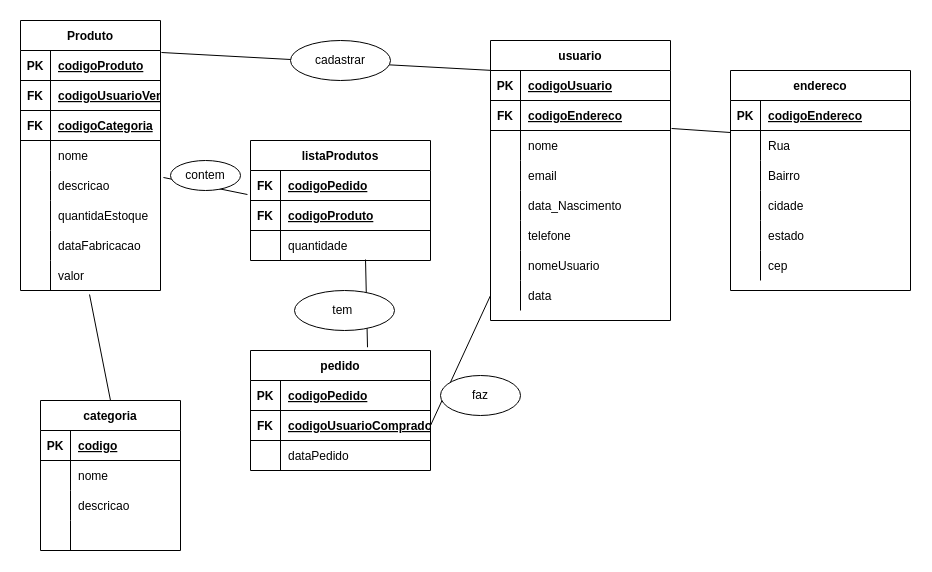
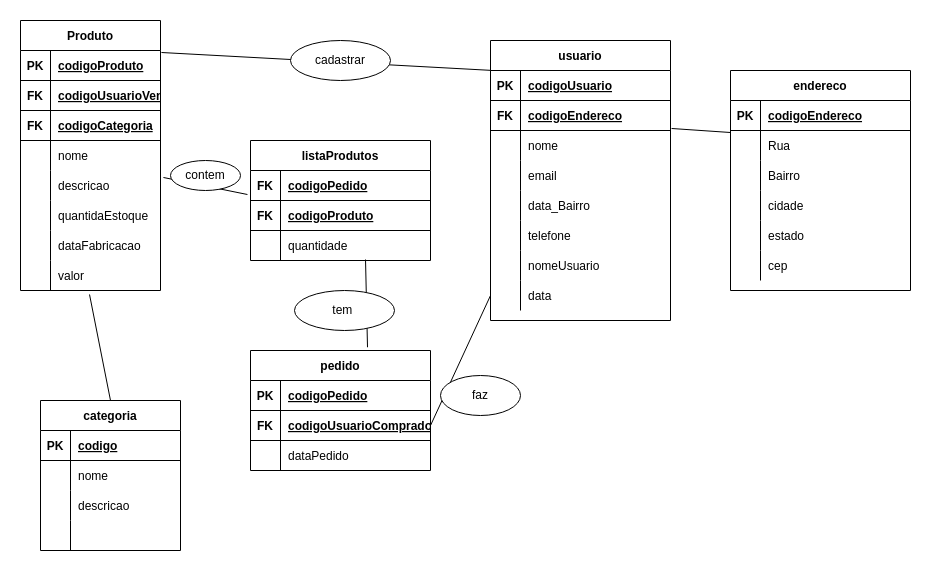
(577, 206) -> (563, 206)
